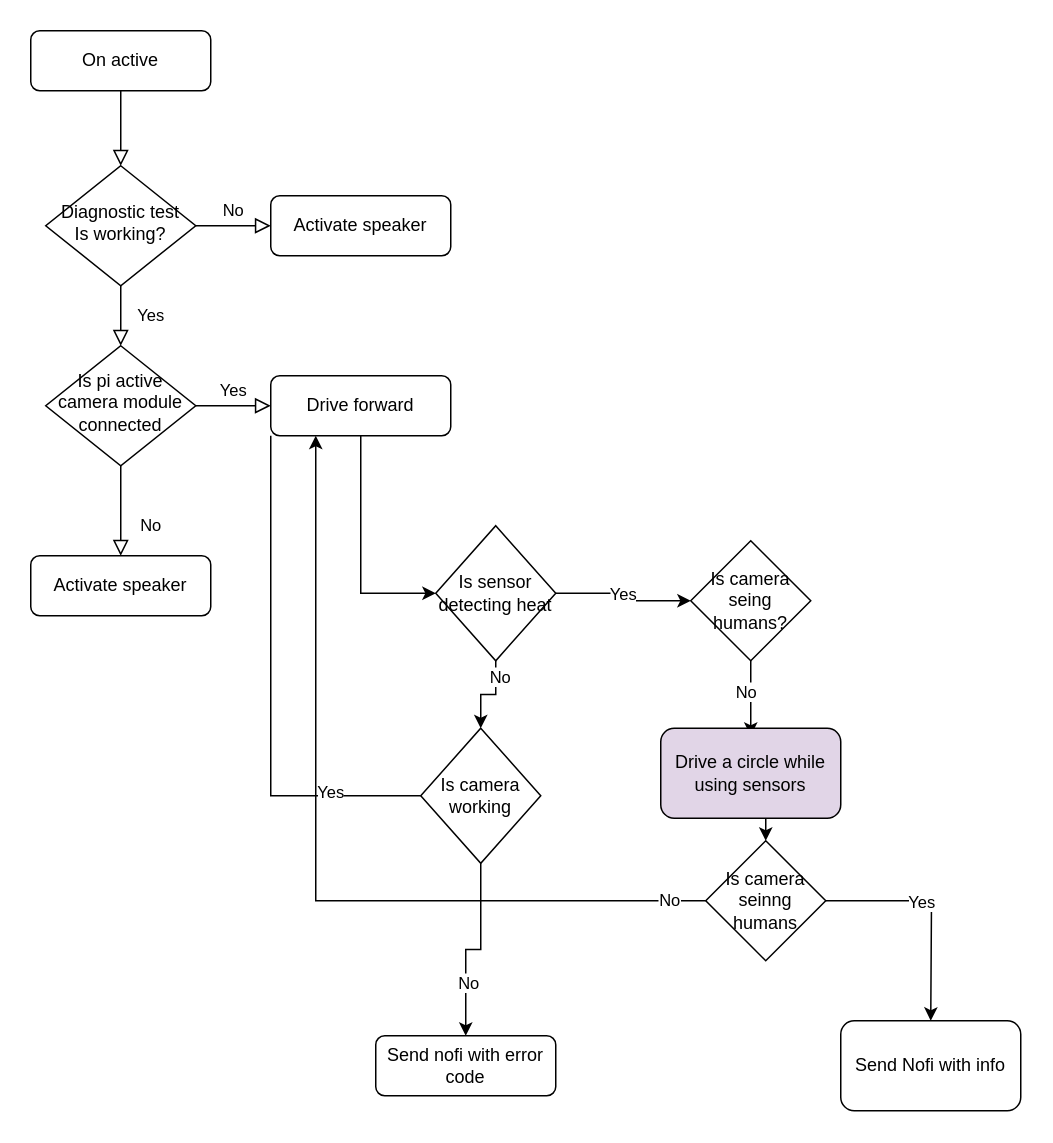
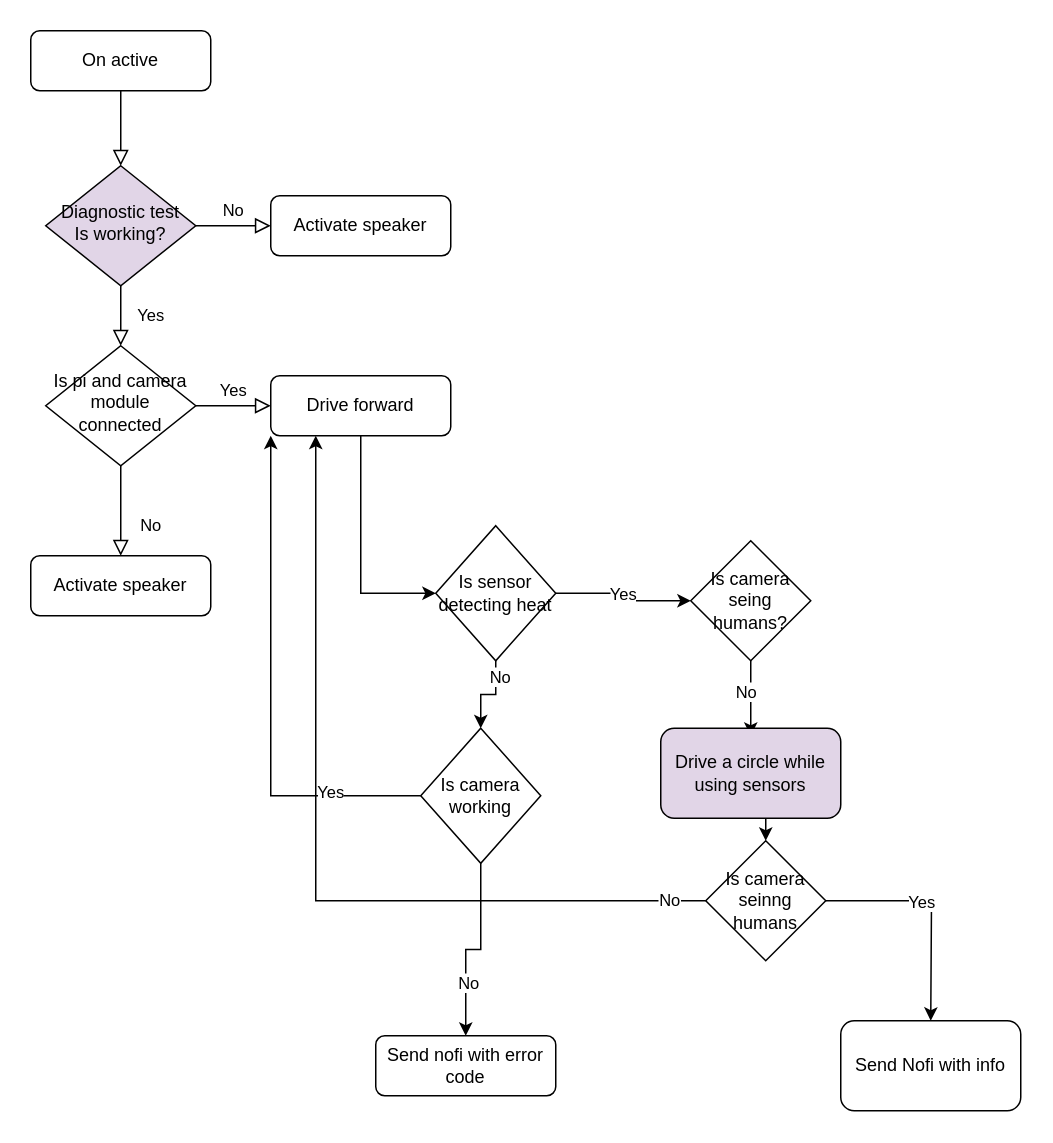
(121, 226) -> (121, 226)
(121, 403) -> (121, 403)
(271, 442) -> (271, 447)
